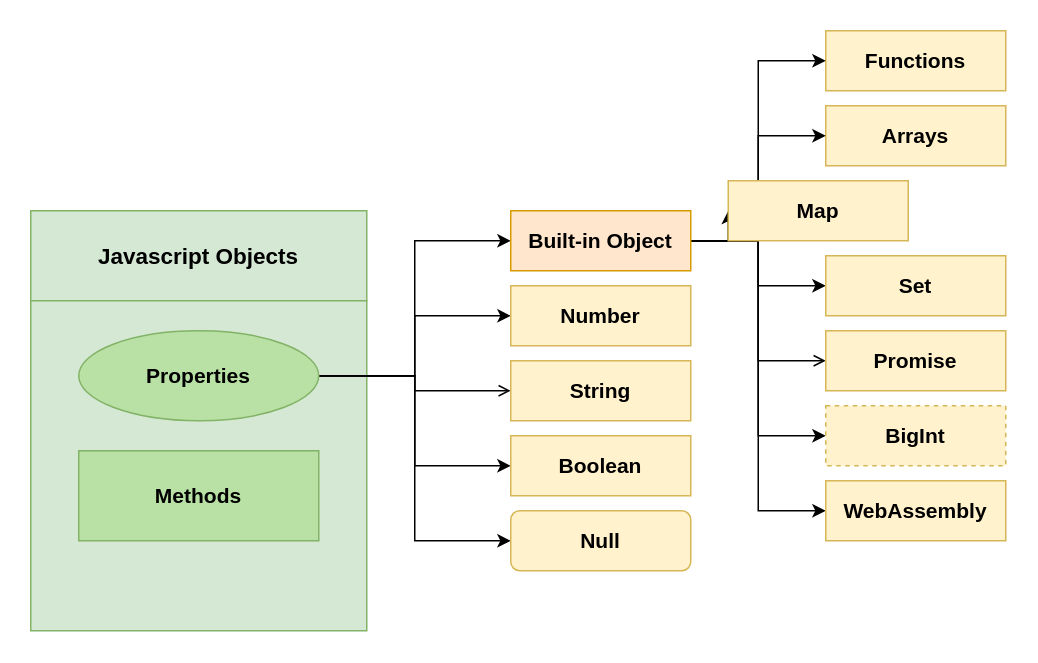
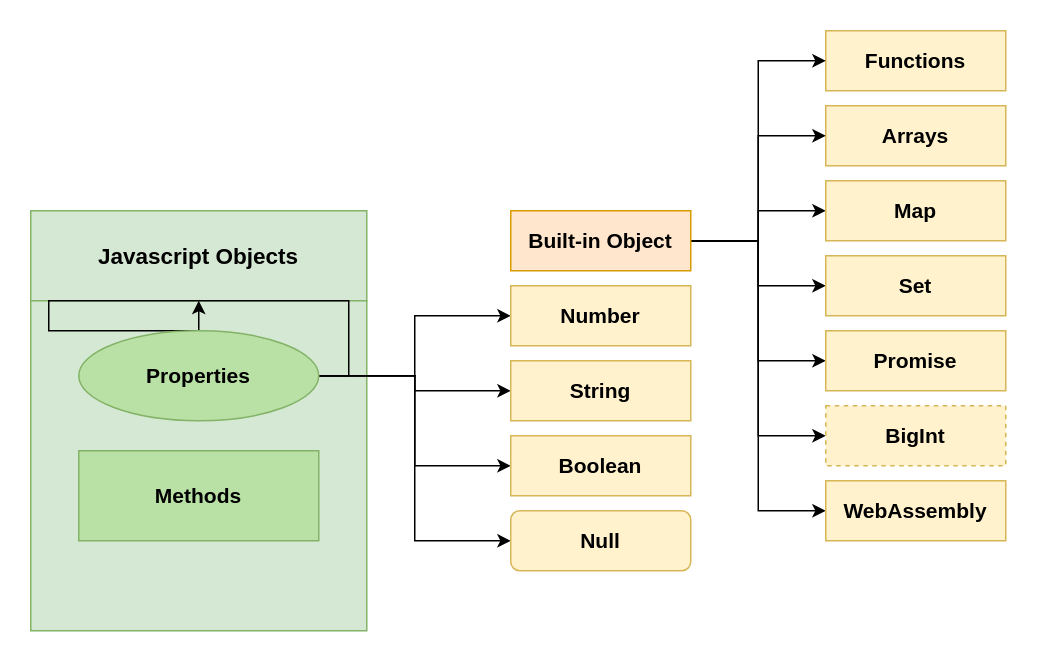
(818, 211) -> (916, 211)
(422, 241) -> (154, 301)
(816, 361) -> (814, 361)
(501, 391) -> (499, 391)
